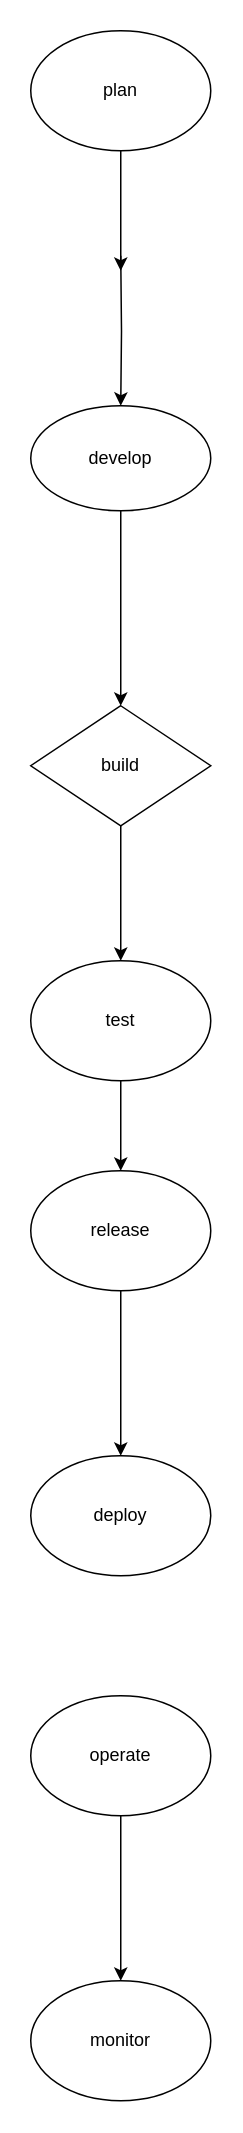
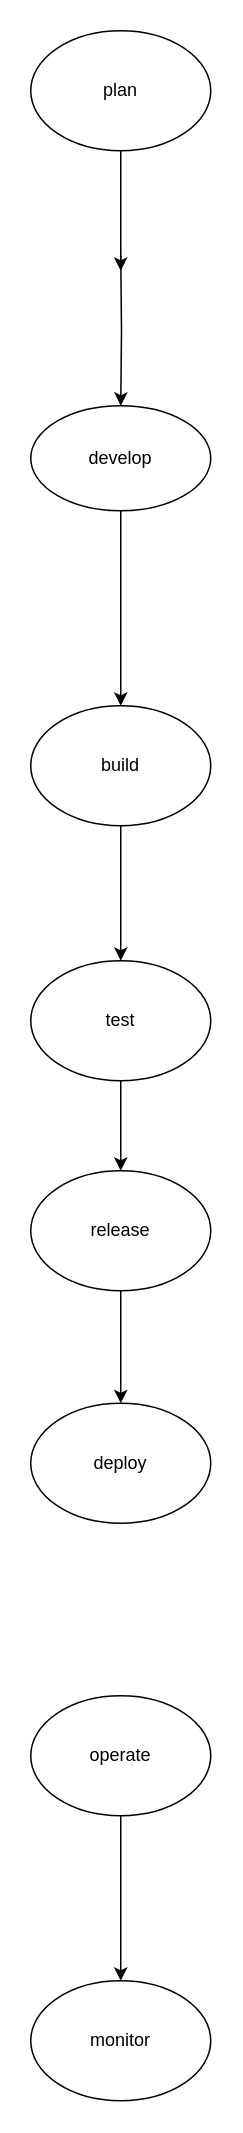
(121, 766) -> (121, 766)
(121, 1516) -> (121, 1463)
